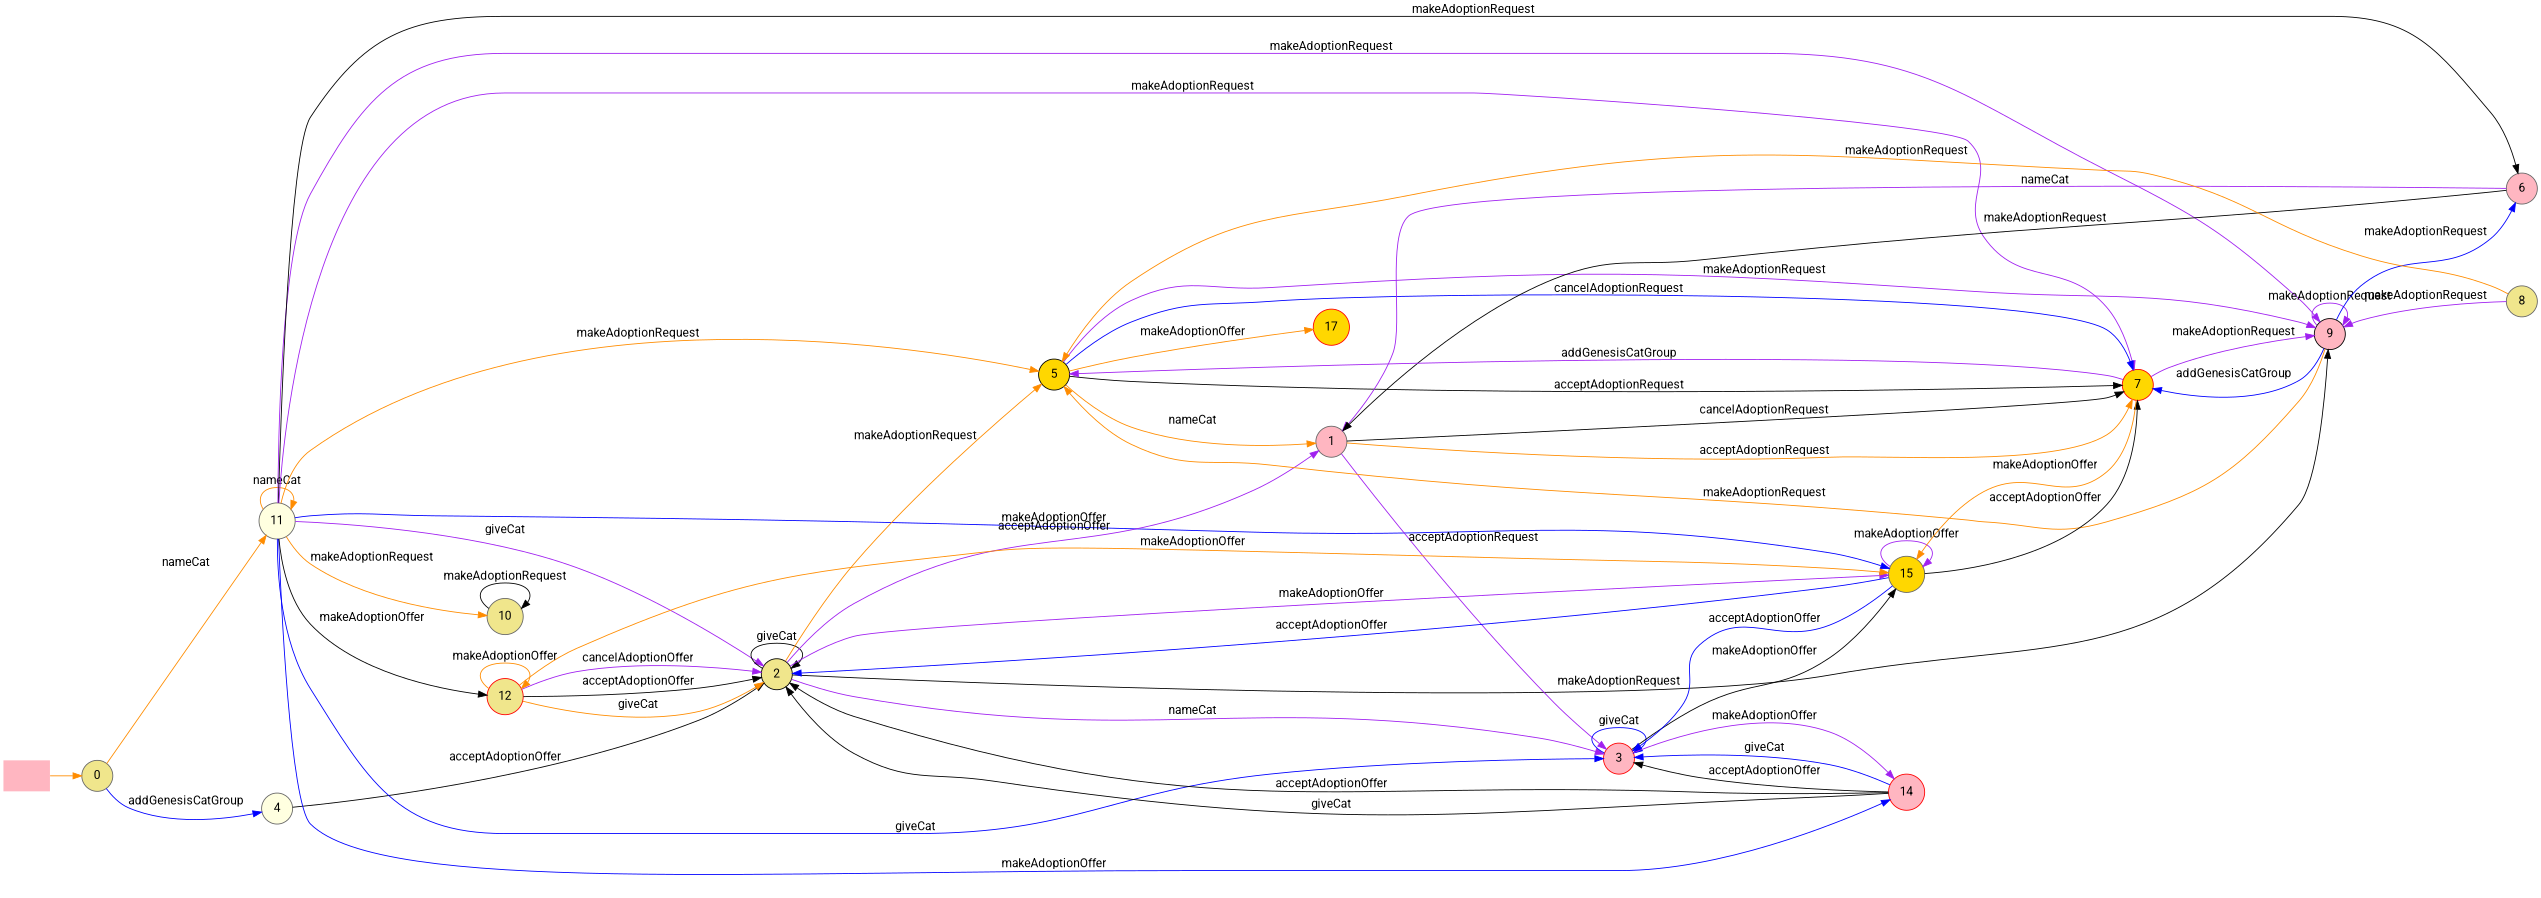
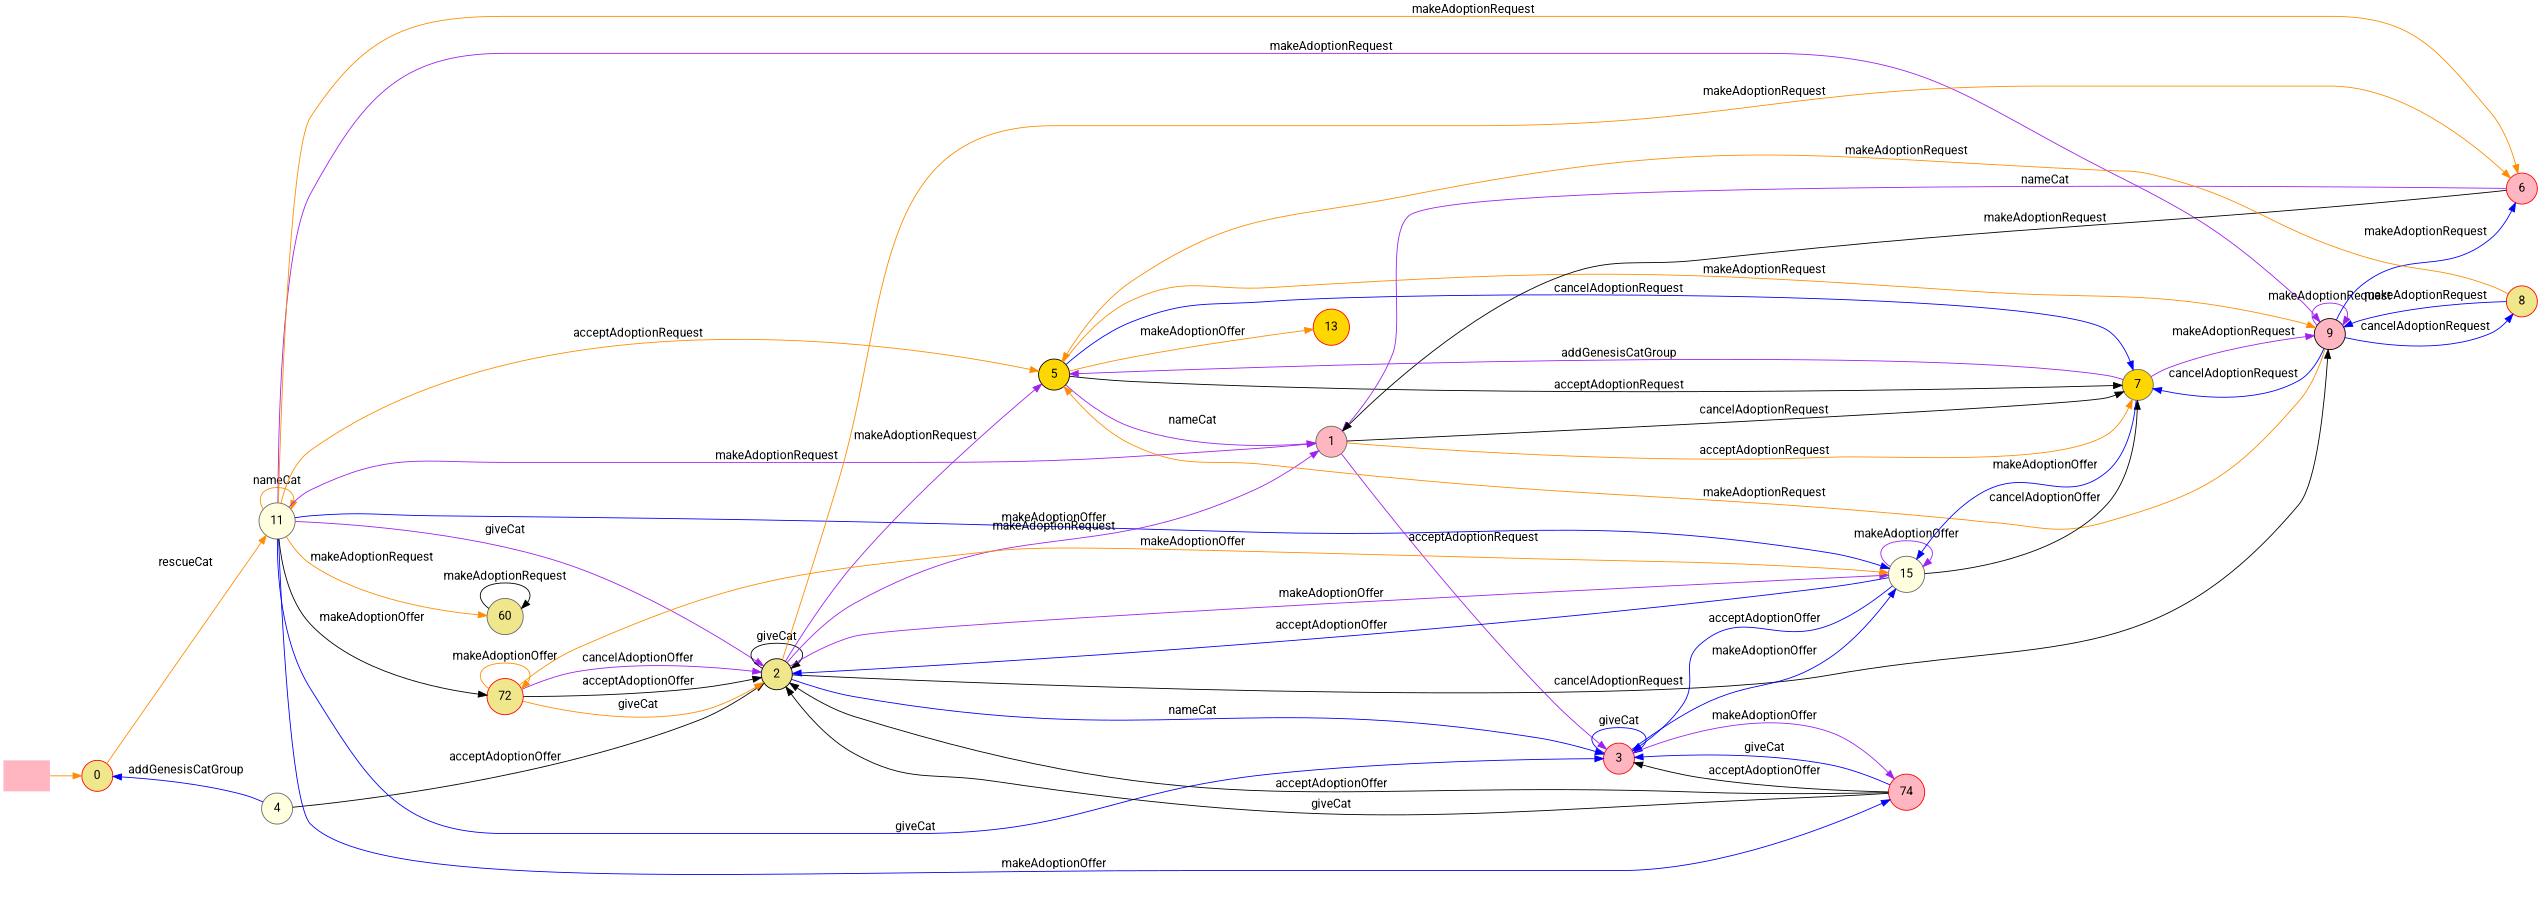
(1235, 16) -> (1235, 16)
(1136, 93) -> (793, 462)
none -> (1469, 126)
(2522, 189) -> (2522, 189)
(1673, 275) -> (1673, 275)
(2522, 301) -> (2522, 301)
(2428, 307) -> (2428, 307)
(1331, 327) -> (1331, 327)
(638, 334) -> (638, 334)
none -> (2429, 346)
(2234, 374) -> (2234, 374)
(2138, 385) -> (2138, 385)
(1179, 439) -> (1179, 439)
(2042, 485) -> (2042, 485)
(2045, 498) -> (2045, 498)
(899, 515) -> (899, 515)
(1054, 527) -> (1054, 527)
(186, 563) -> (186, 563)
(1907, 574) -> (1907, 574)
(505, 617) -> (505, 617)
(1619, 682) -> (1619, 682)
(1739, 691) -> (1739, 691)
(505, 697) -> (505, 697)
(1193, 719) -> (1193, 719)
(97, 776) -> (97, 776)
(1907, 792) -> (1907, 792)
(175, 819) -> (193, 784)
